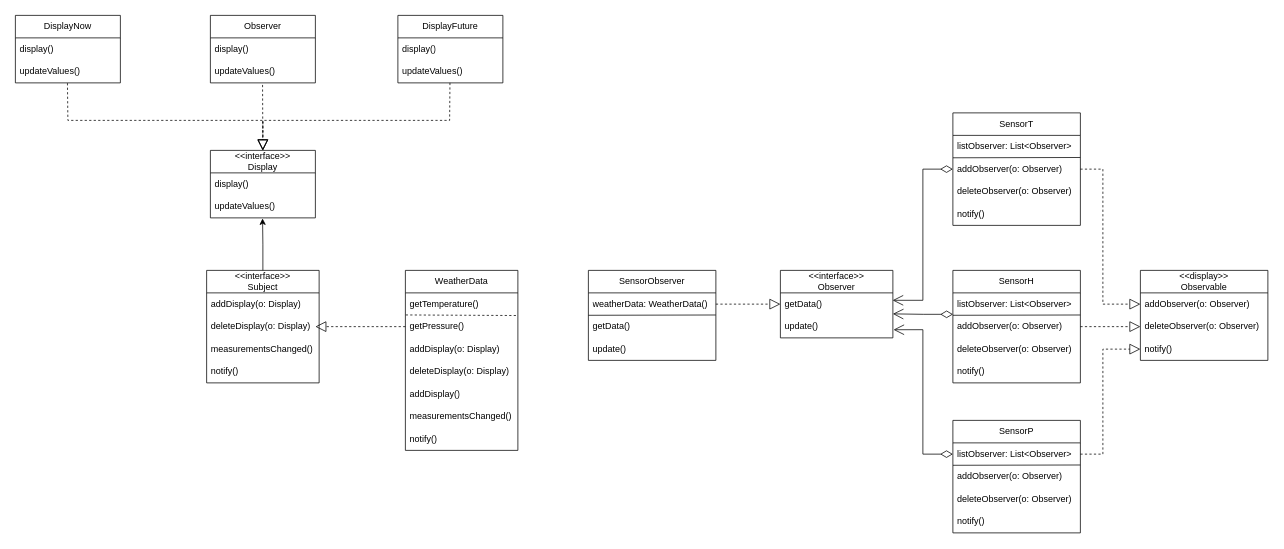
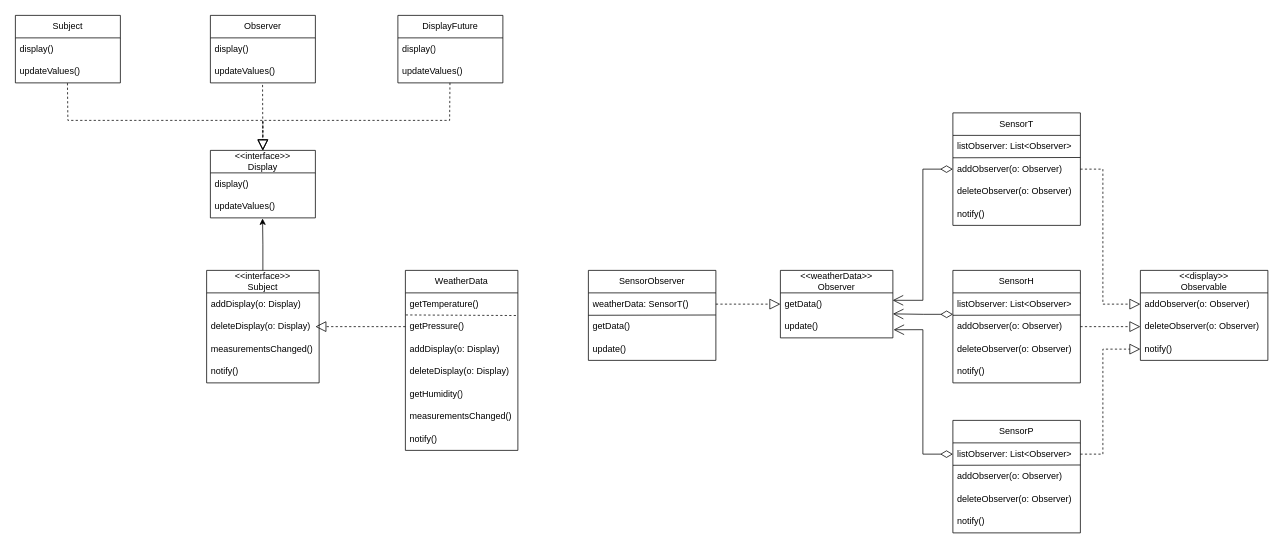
(68, 27) -> (68, 27)
(837, 282) -> (837, 282)
(653, 304) -> (646, 304)
(438, 394) -> (440, 394)
